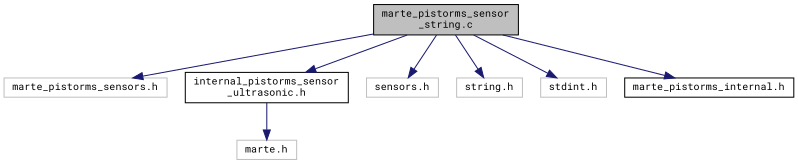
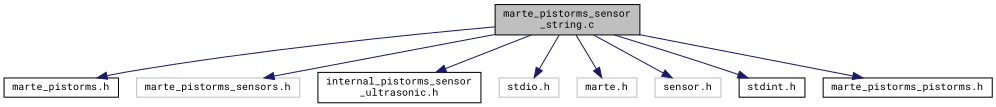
none -> (61, 88)
(402, 88) -> (529, 88)
(490, 88) -> (688, 88)
(574, 88) -> (772, 88)
(709, 88) -> (908, 88)
(267, 116) -> (586, 52)
